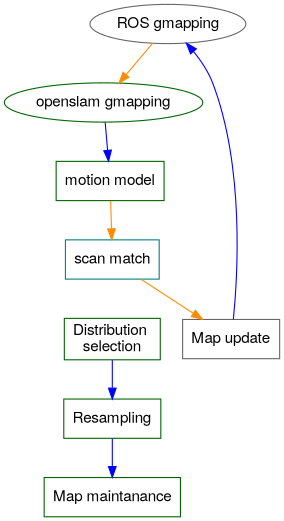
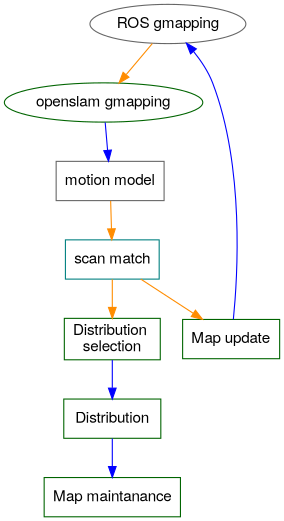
(110, 181) -> (110, 181)
none -> (112, 293)
(231, 339) -> (231, 339)
(112, 419) -> (112, 419)
